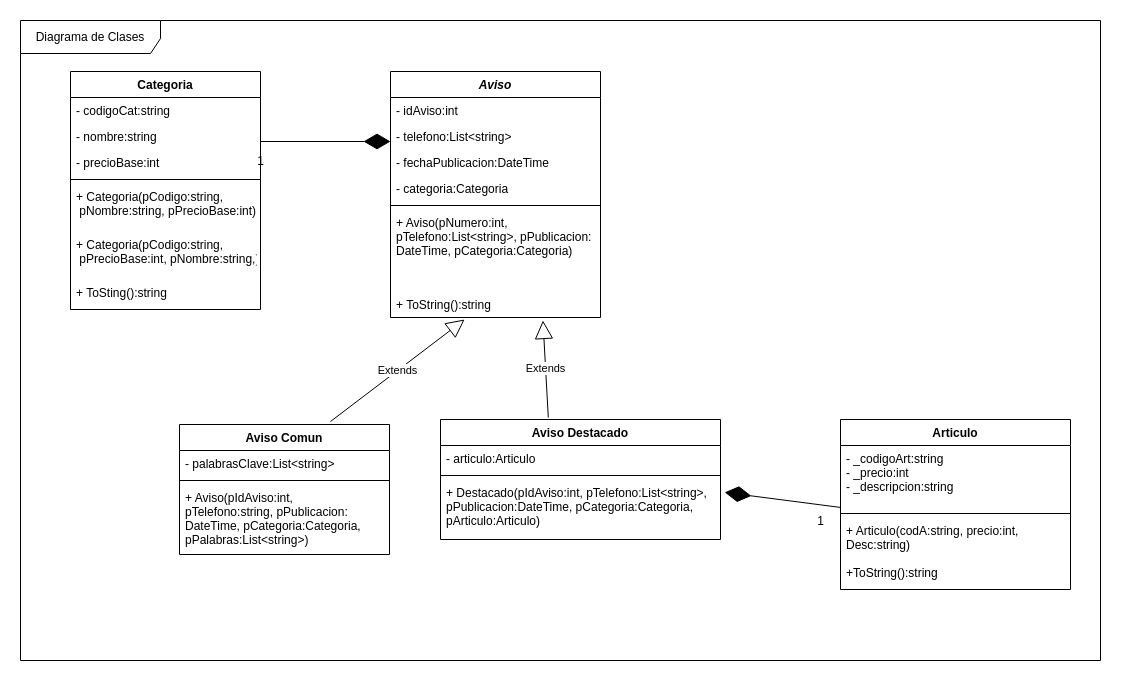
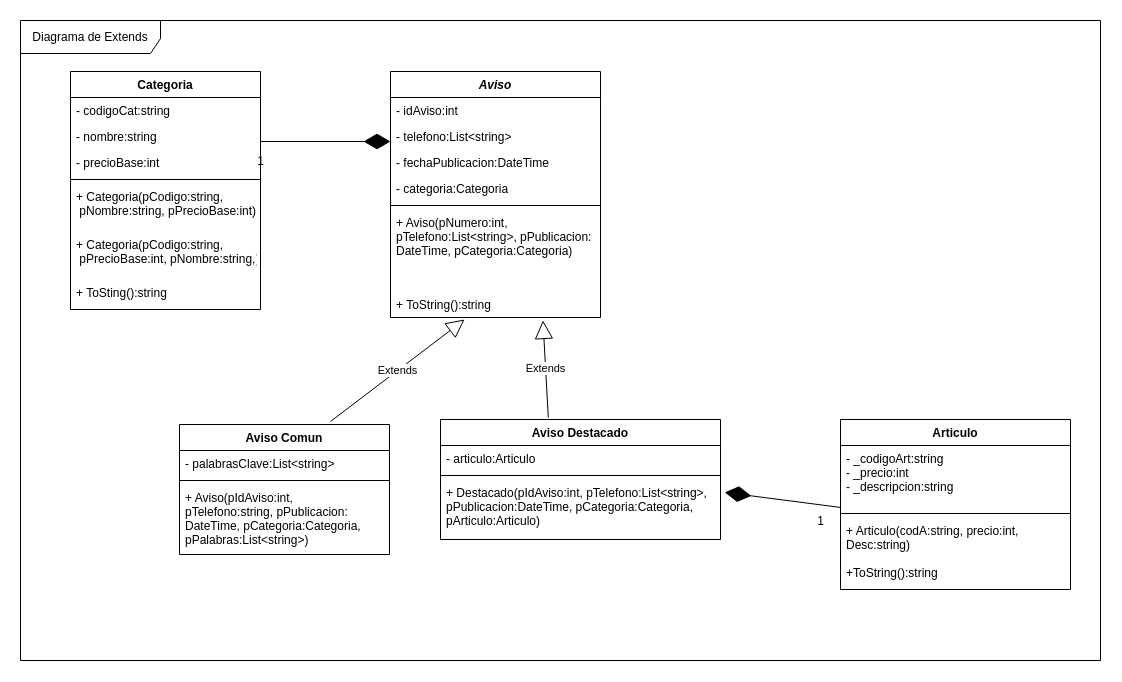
(91, 38) -> (91, 38)
